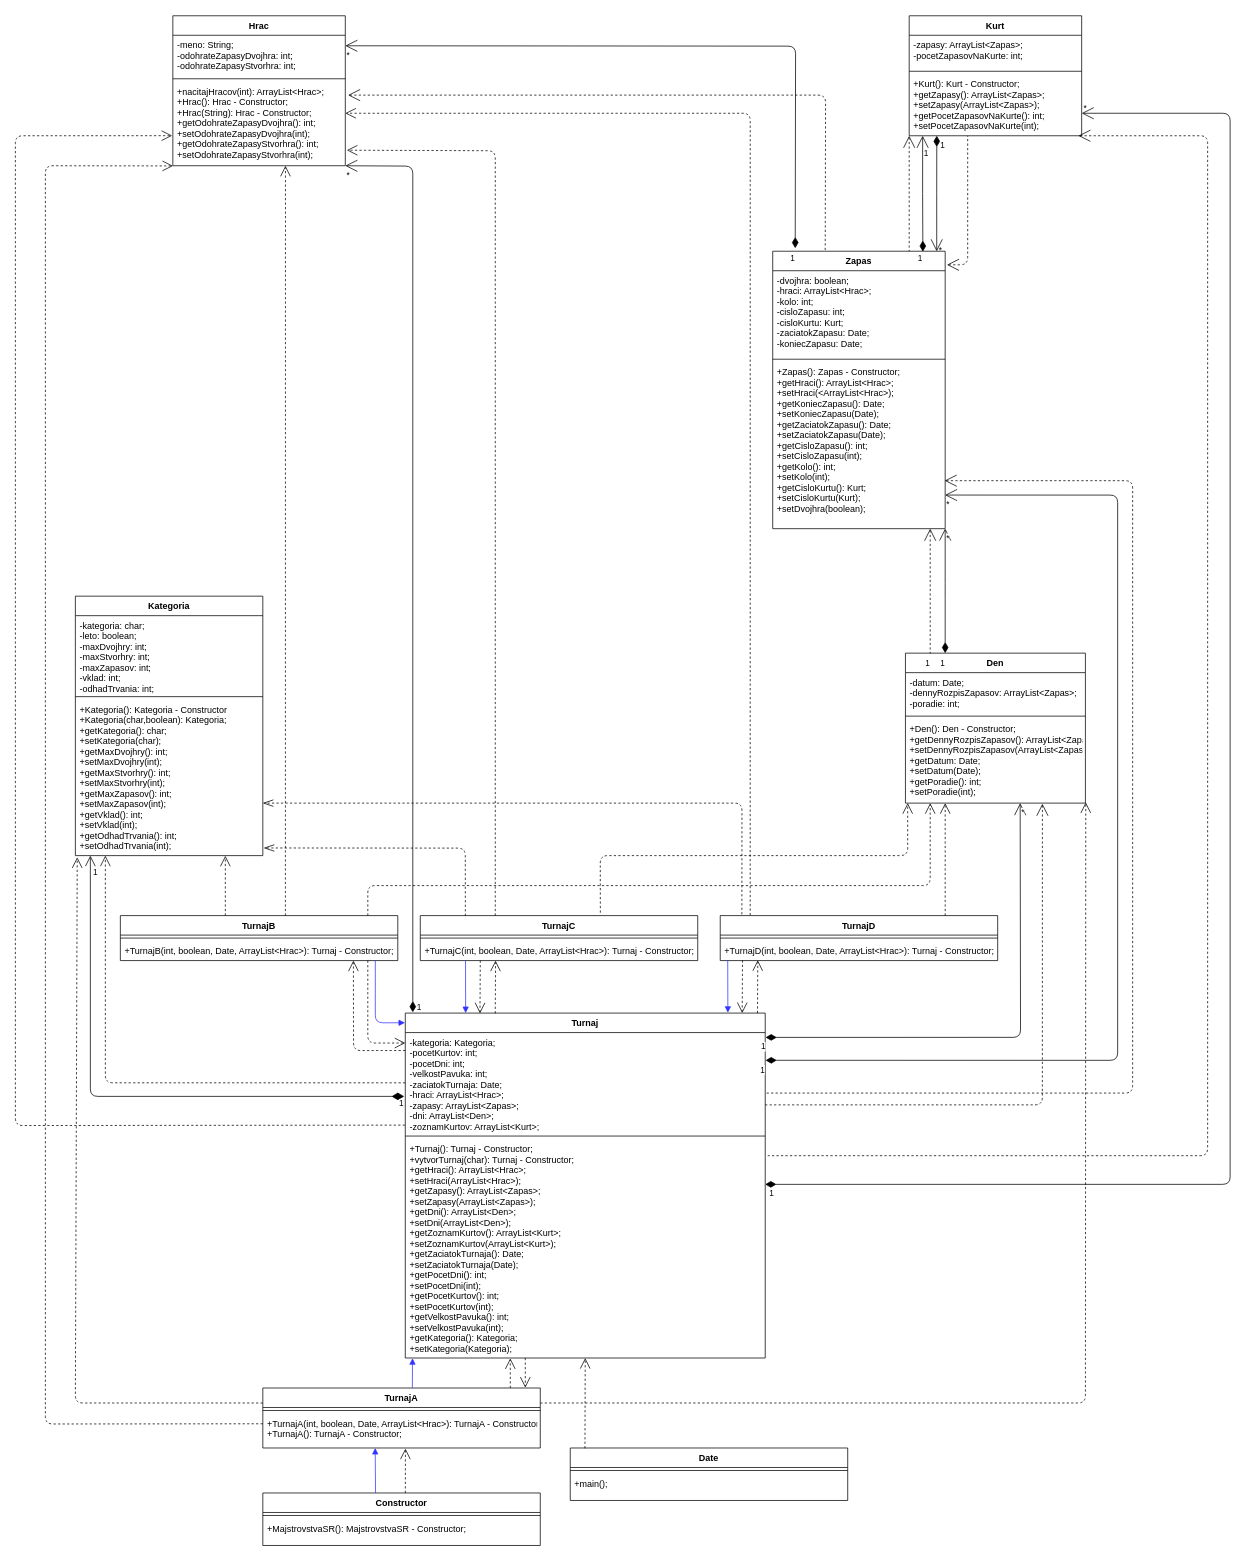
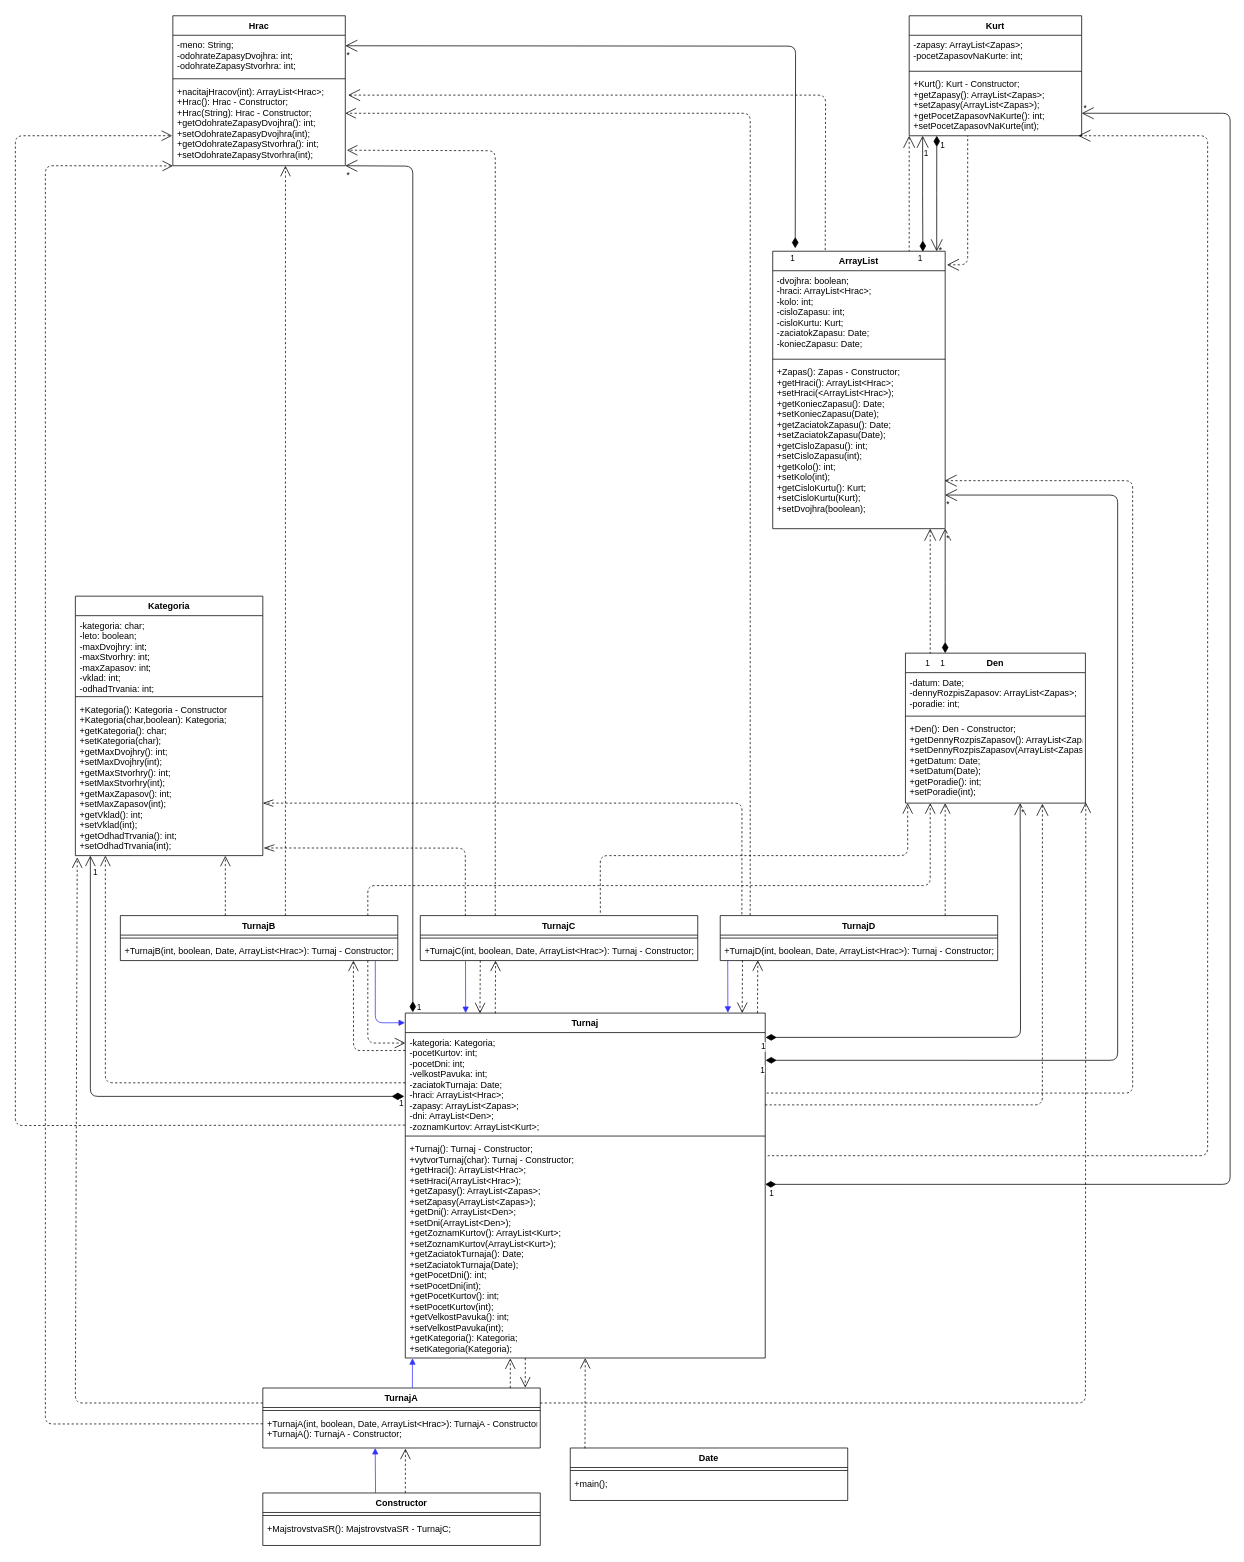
(859, 261) -> (859, 261)
(382, 1529) -> (372, 1529)
